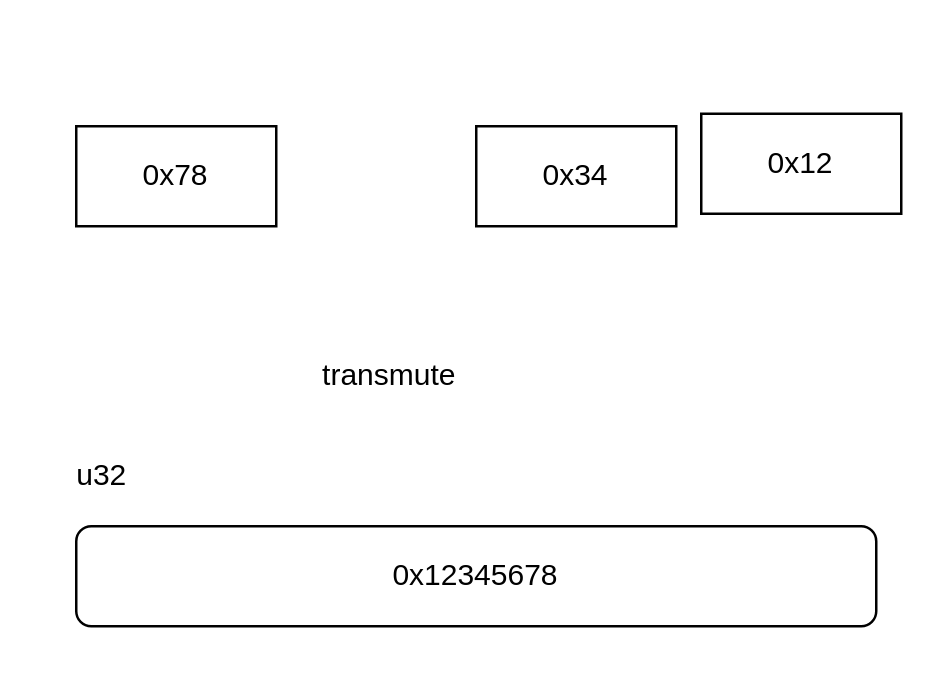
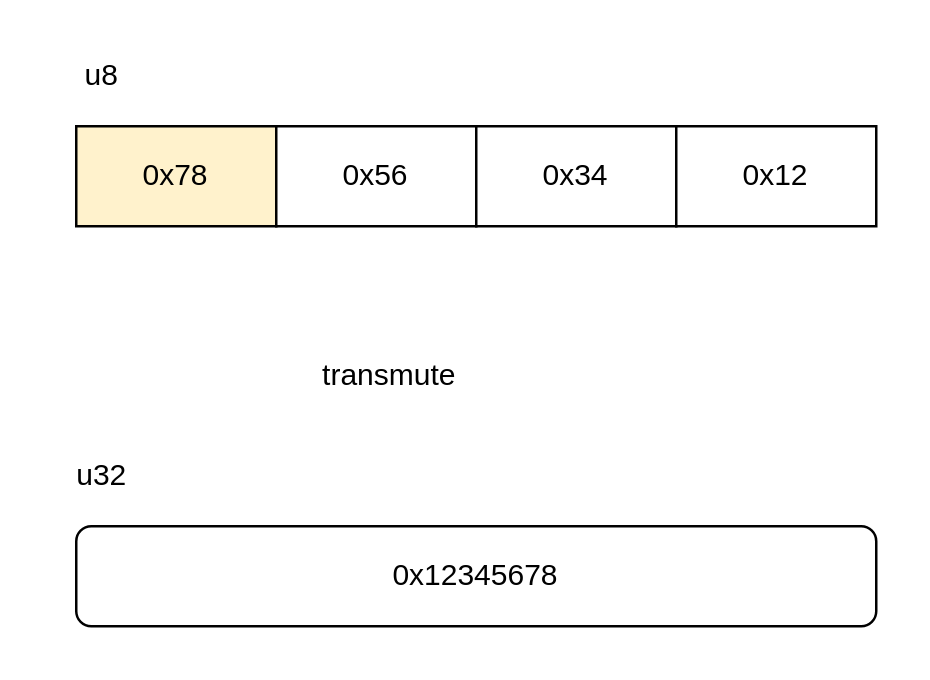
none -> (101, 76)
(801, 164) -> (776, 176)
(176, 176) -> (176, 176)
none -> (376, 176)
